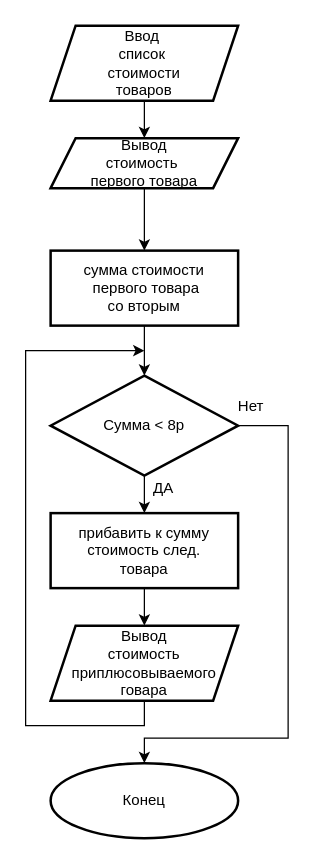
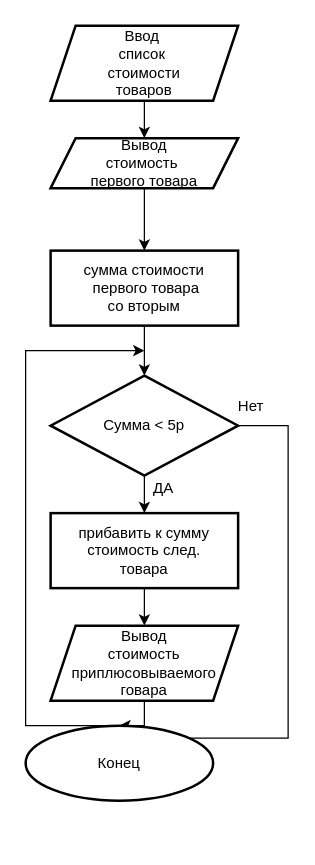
(144, 426) -> (144, 426)
(144, 801) -> (119, 763)
